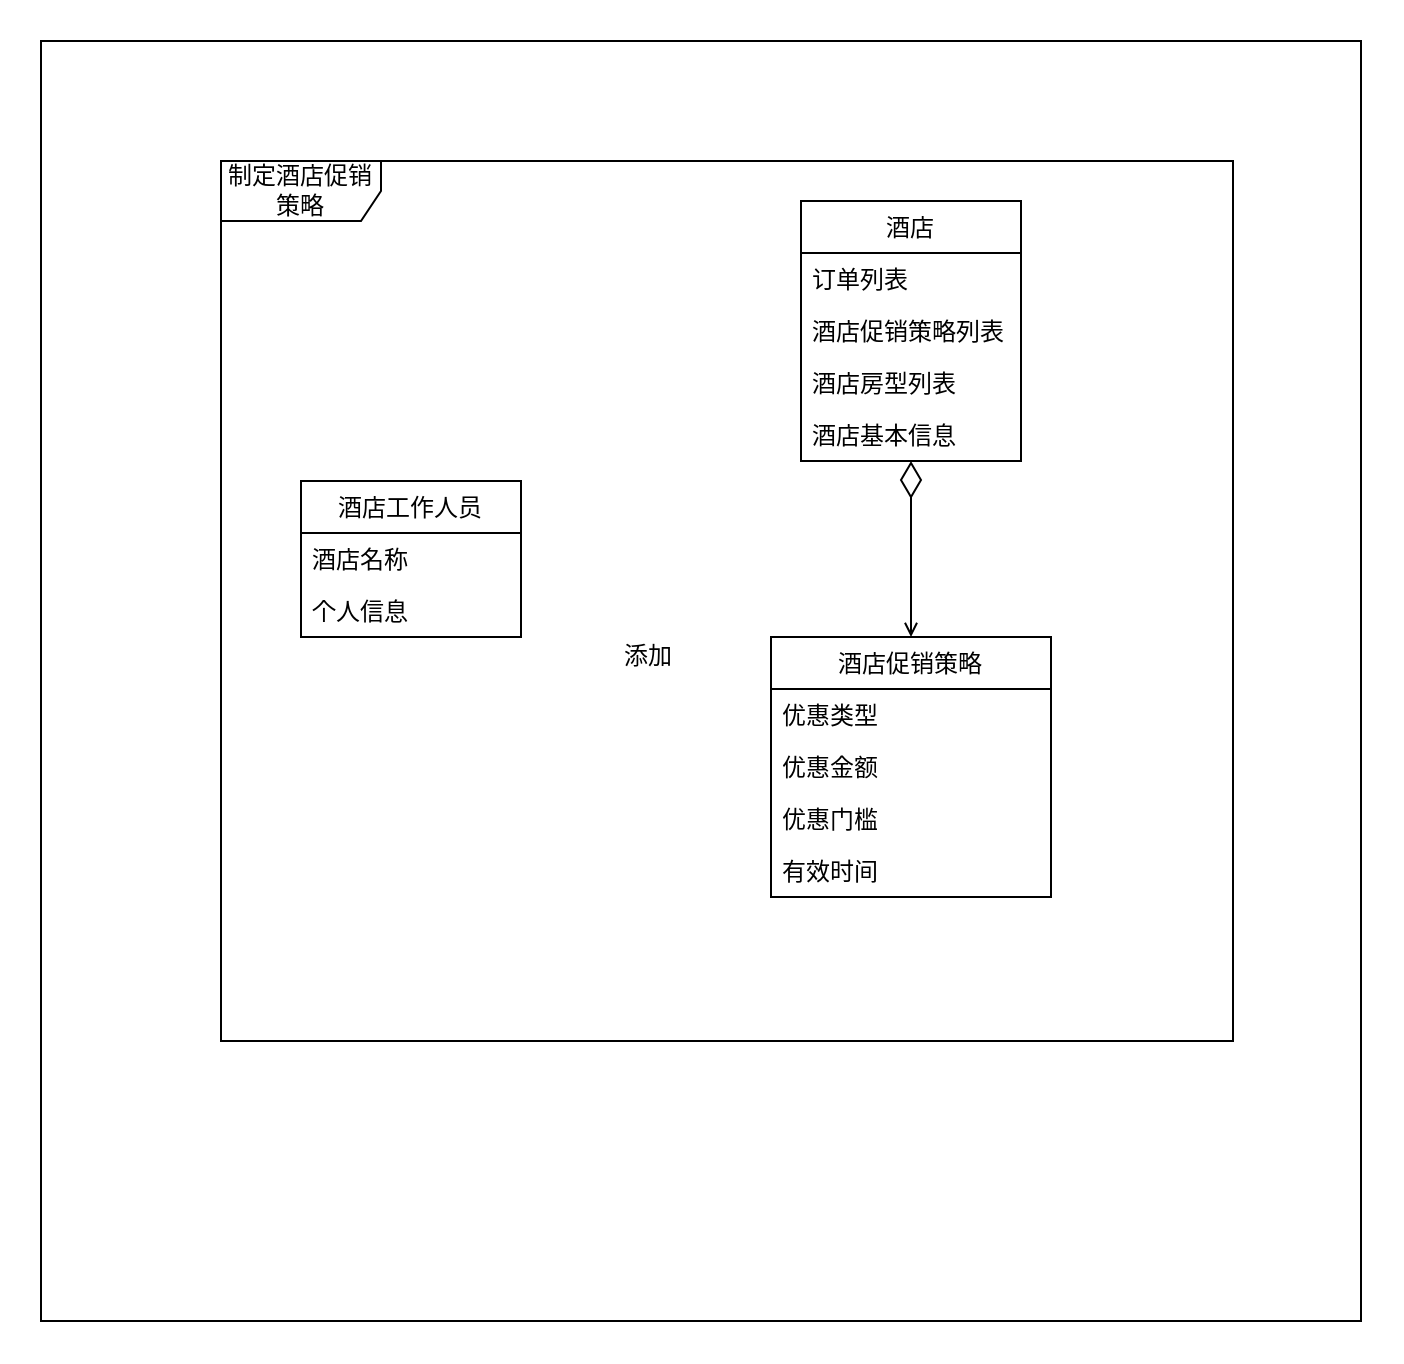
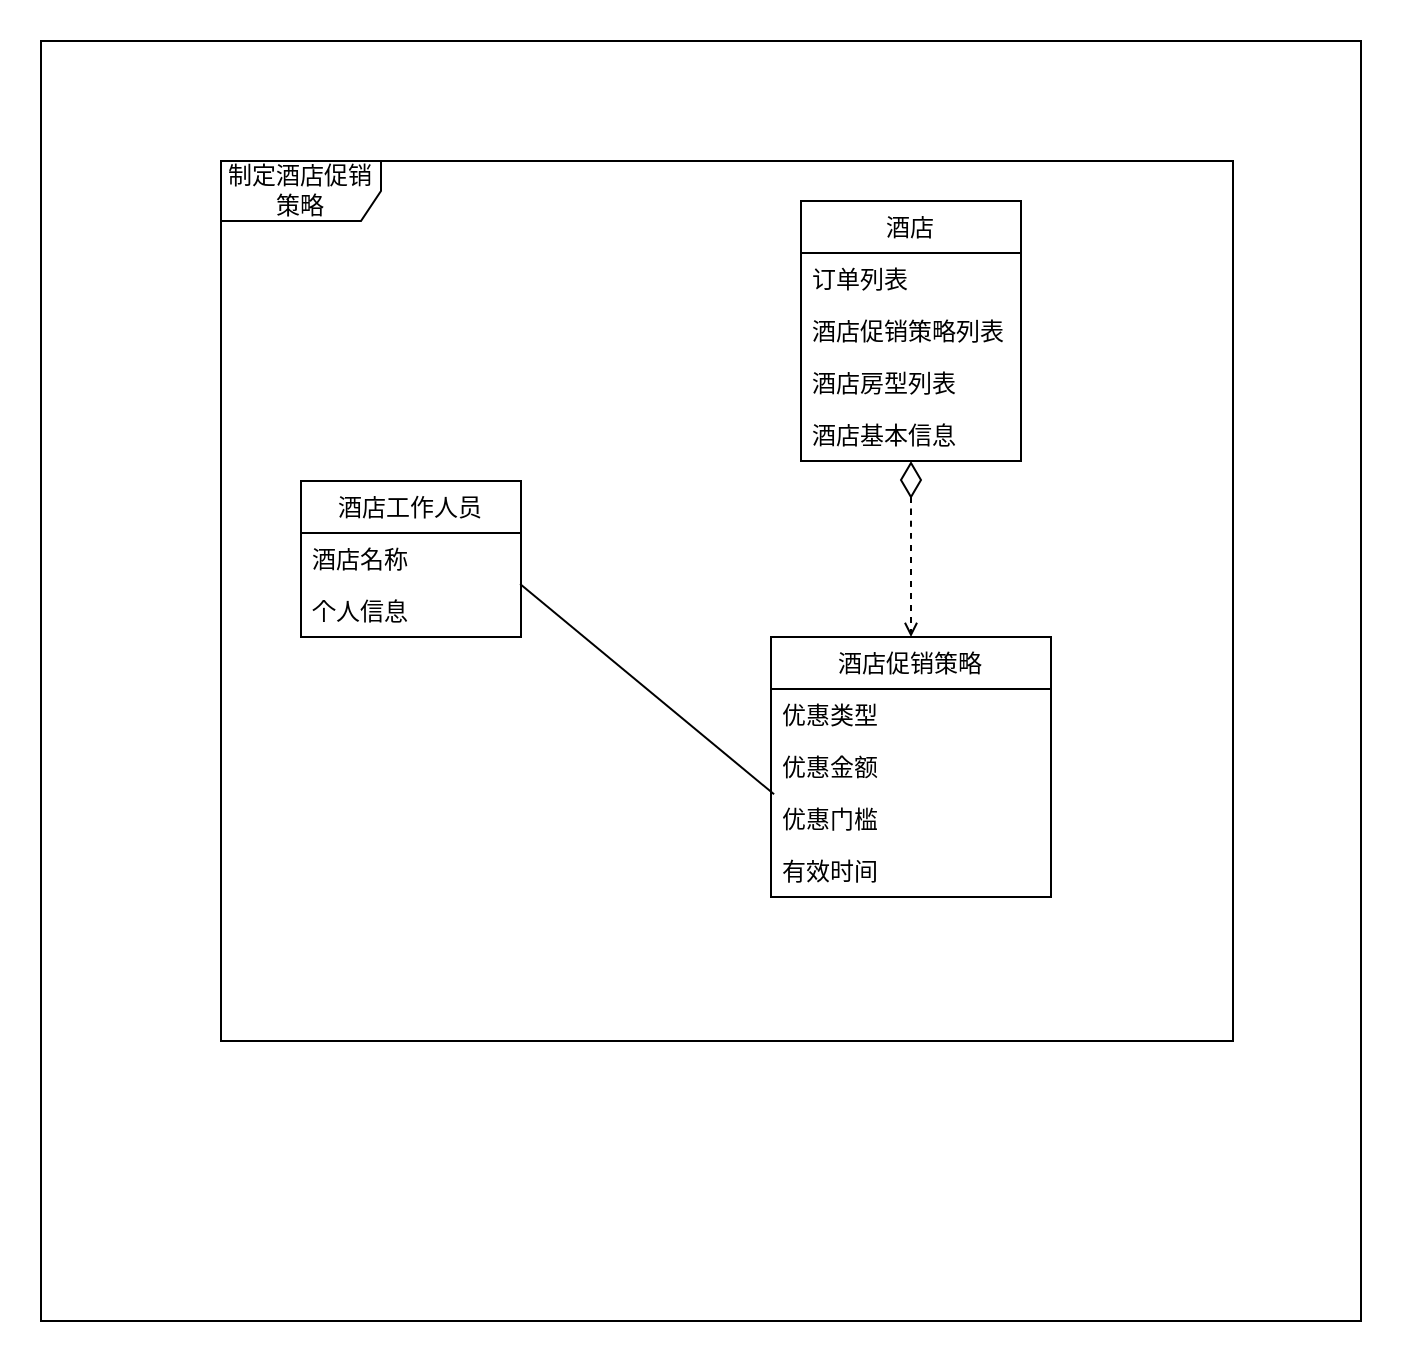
(911, 569) -> (911, 569)
(649, 657) -> none
none -> (647, 689)
